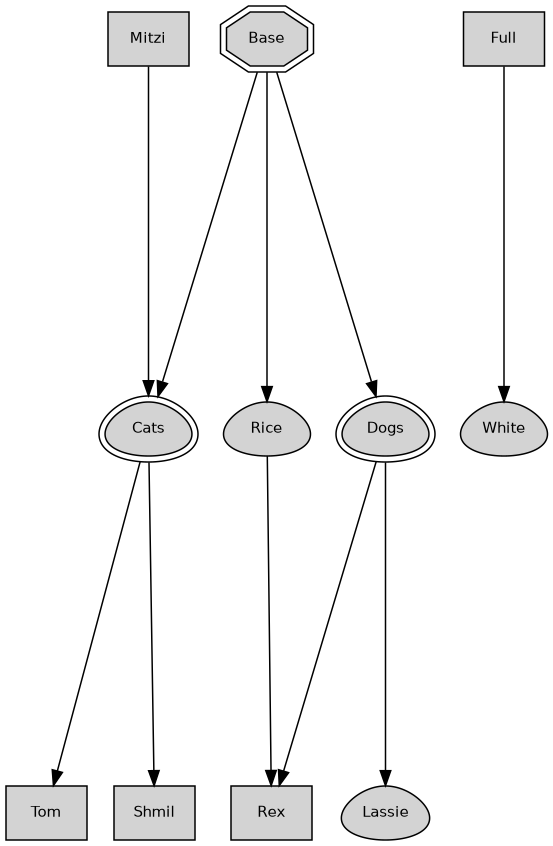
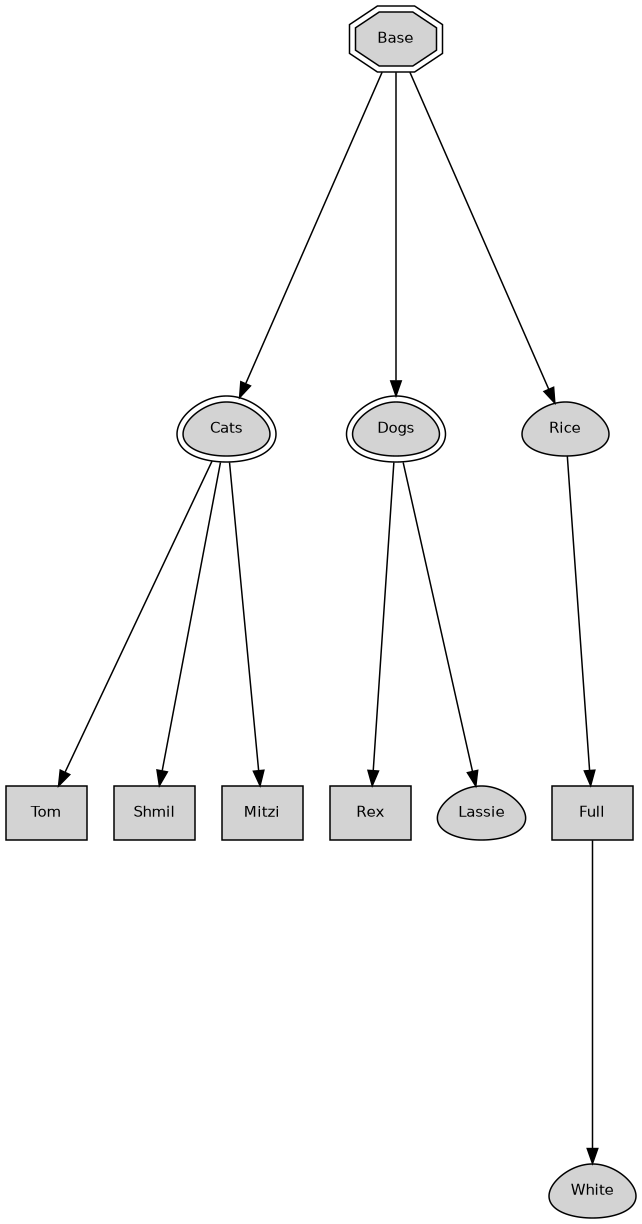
(148, 224) -> (244, 616)
(269, 613) -> (578, 613)
